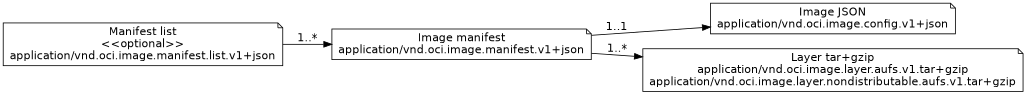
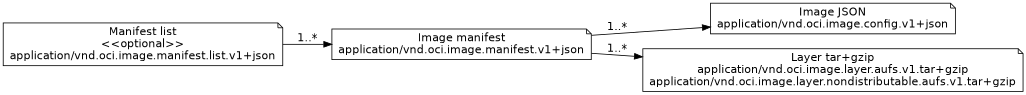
(617, 27) -> (617, 27)
